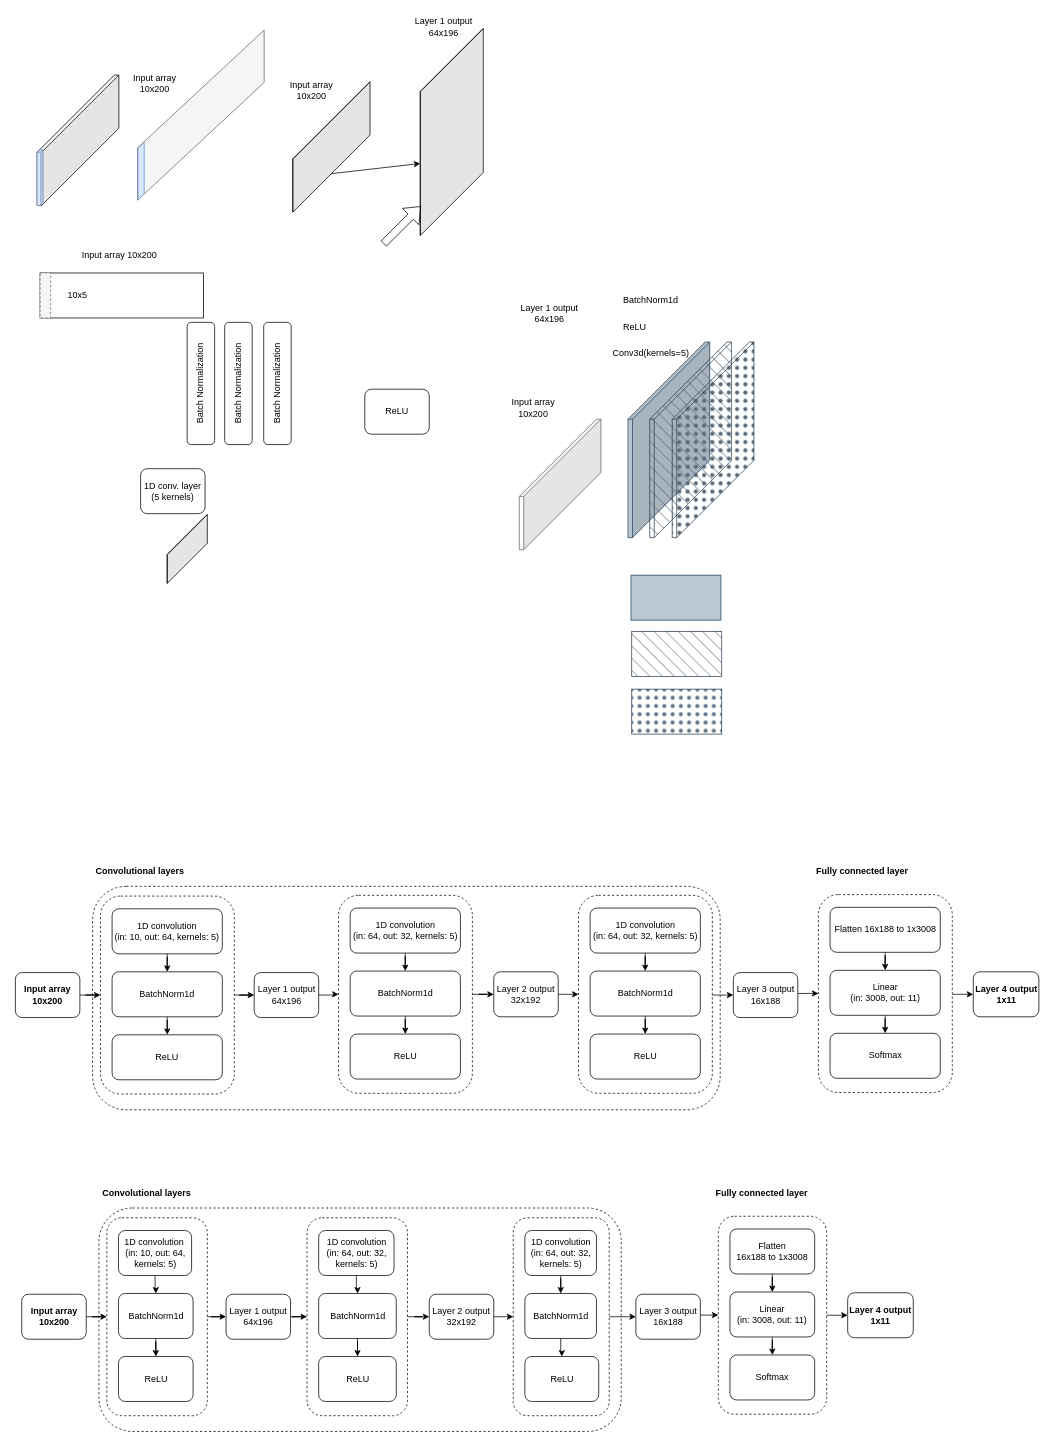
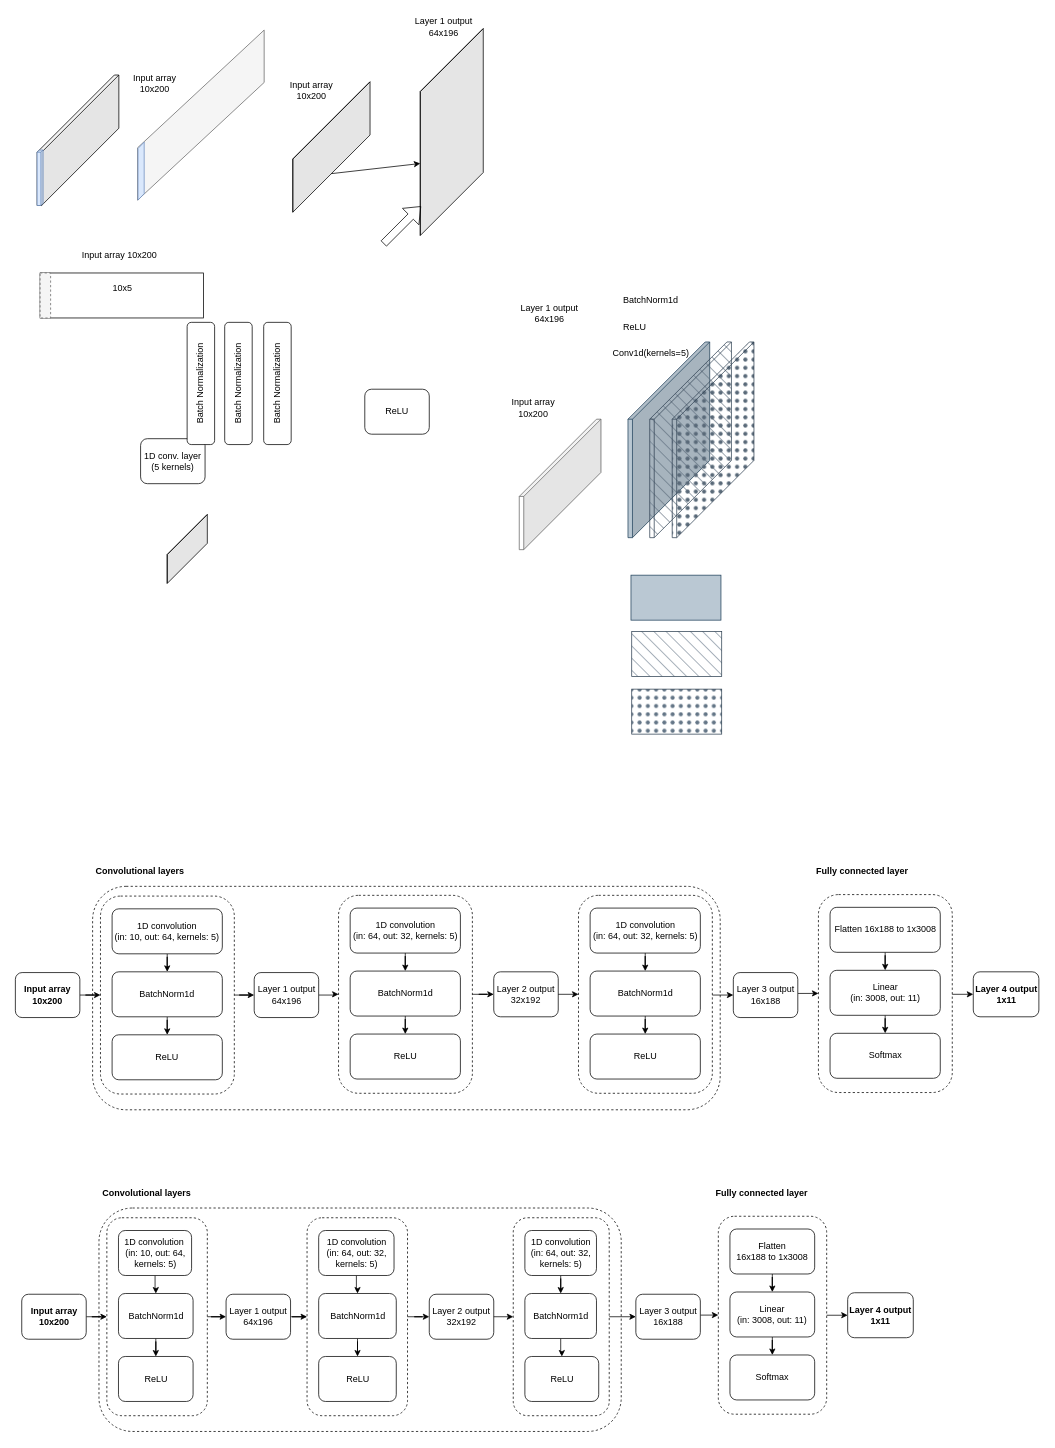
(78, 295) -> (123, 288)
(643, 353) -> (643, 353)
(173, 491) -> (173, 461)
